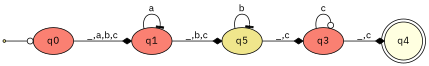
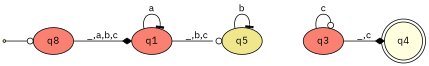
(53, 41) -> (53, 41)
(192, 41) -> (192, 41)
(278, 41) -> none
